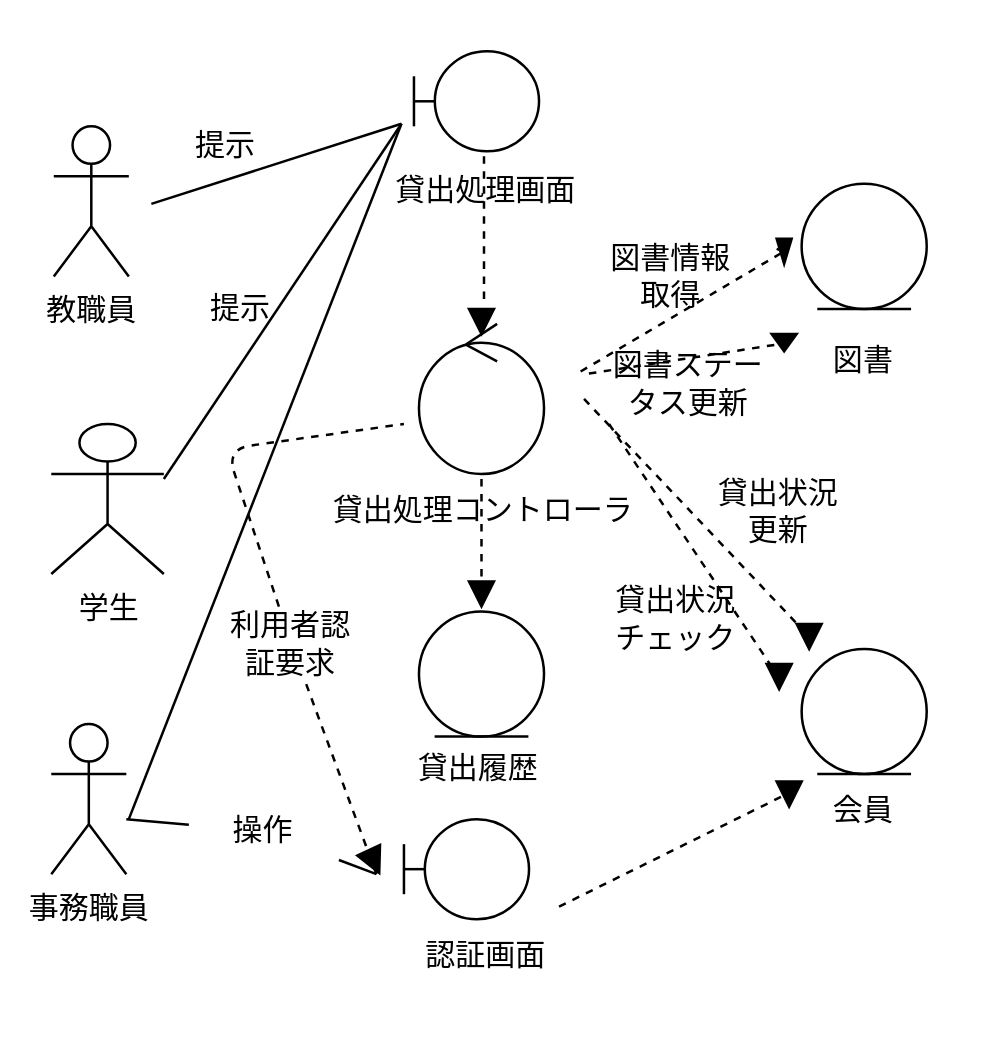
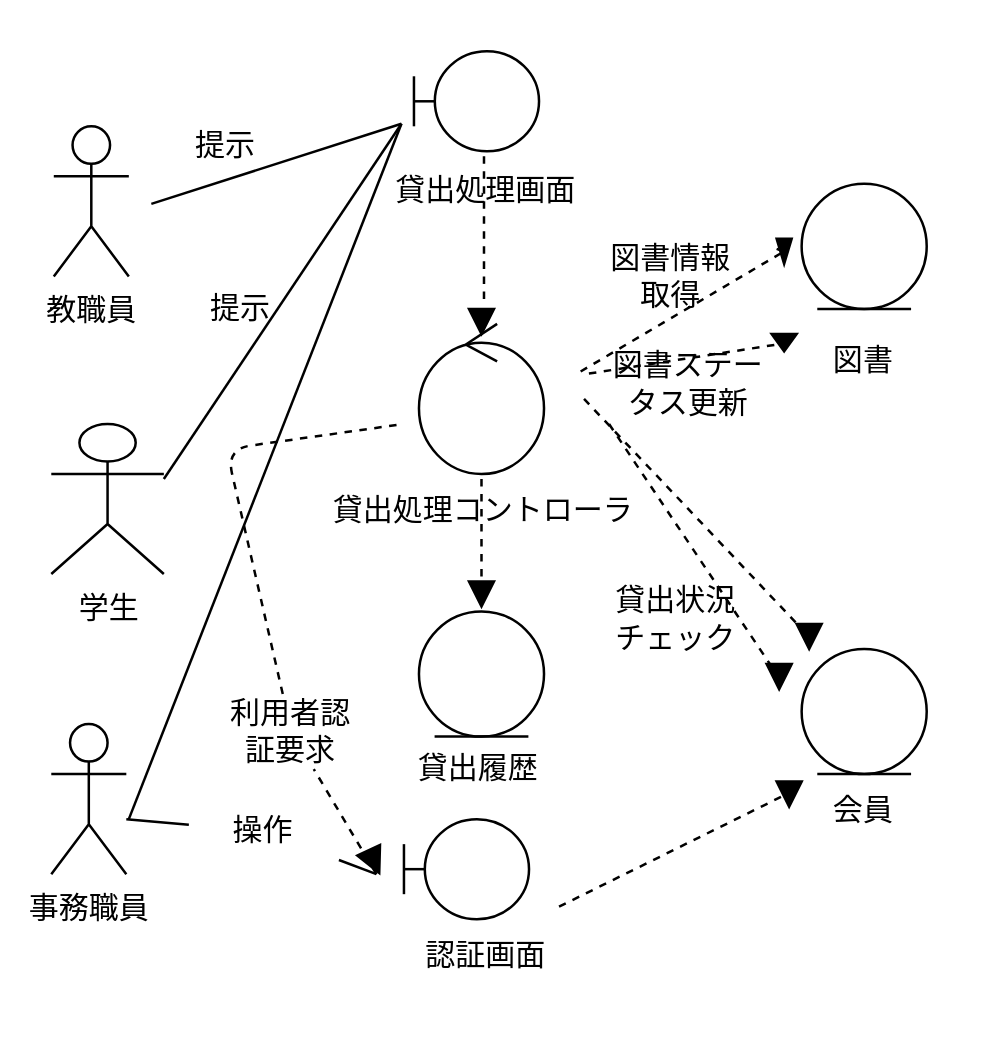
(779, 511) -> none
(291, 644) -> (291, 731)
